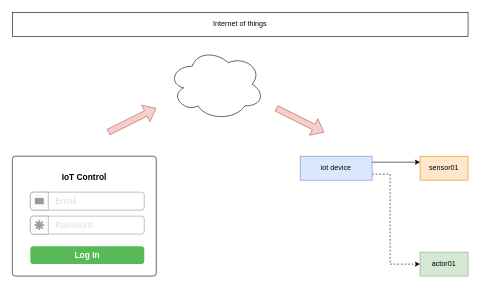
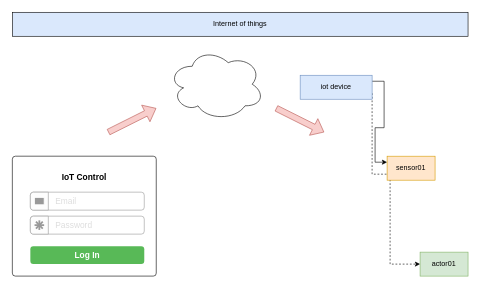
(240, 24) -> (240, 24)
(336, 168) -> (336, 87)
(444, 168) -> (411, 168)
